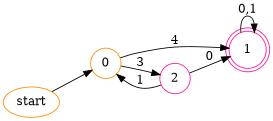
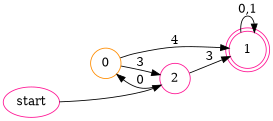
(210, 57) -> (210, 57)
(140, 81) -> (140, 81)
(68, 83) -> (107, 98)
(31, 102) -> (31, 102)
